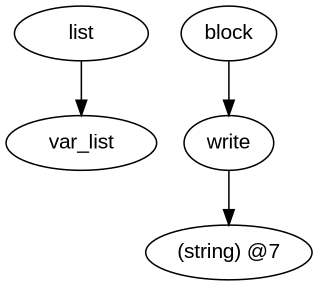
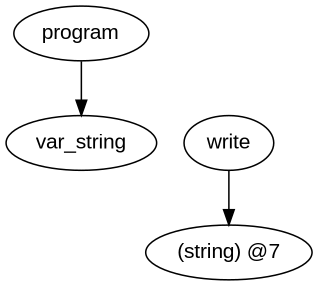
(81, 33) -> (81, 33)
(229, 33) -> none
(81, 143) -> (81, 143)
